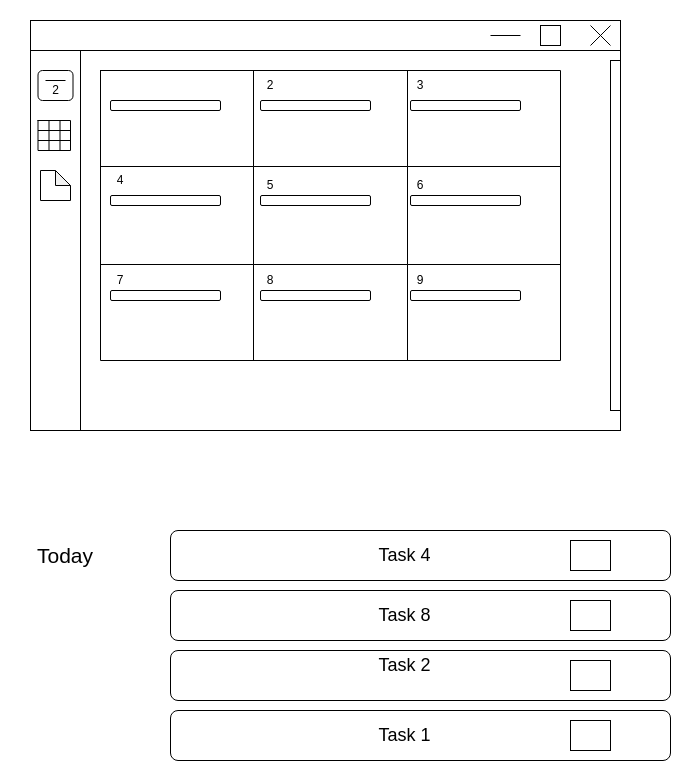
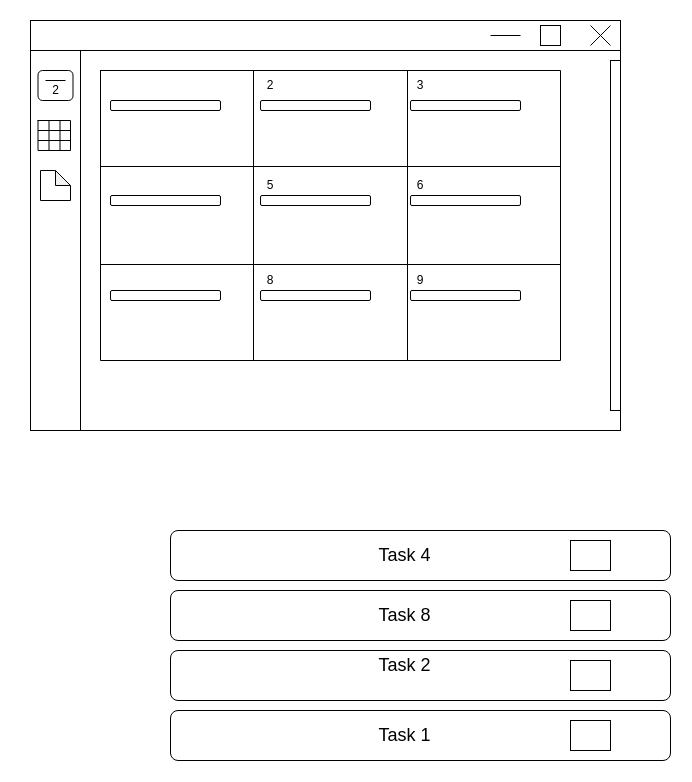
(121, 181) -> none
(121, 281) -> none
(66, 556) -> none
